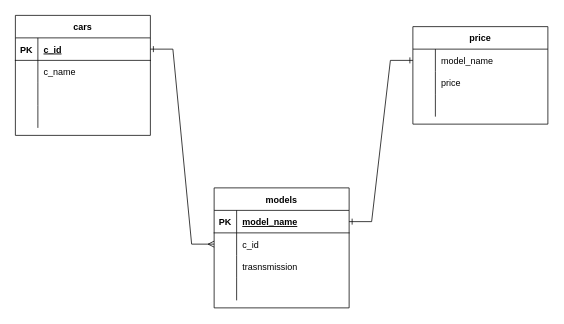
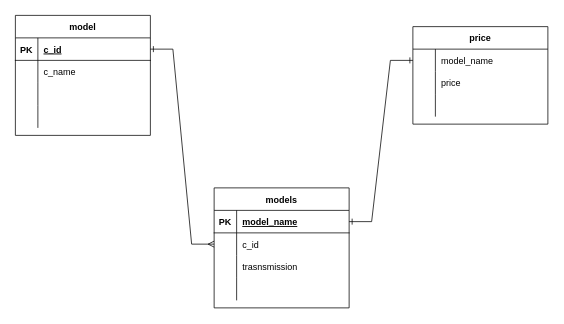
(83, 27) -> (83, 27)
